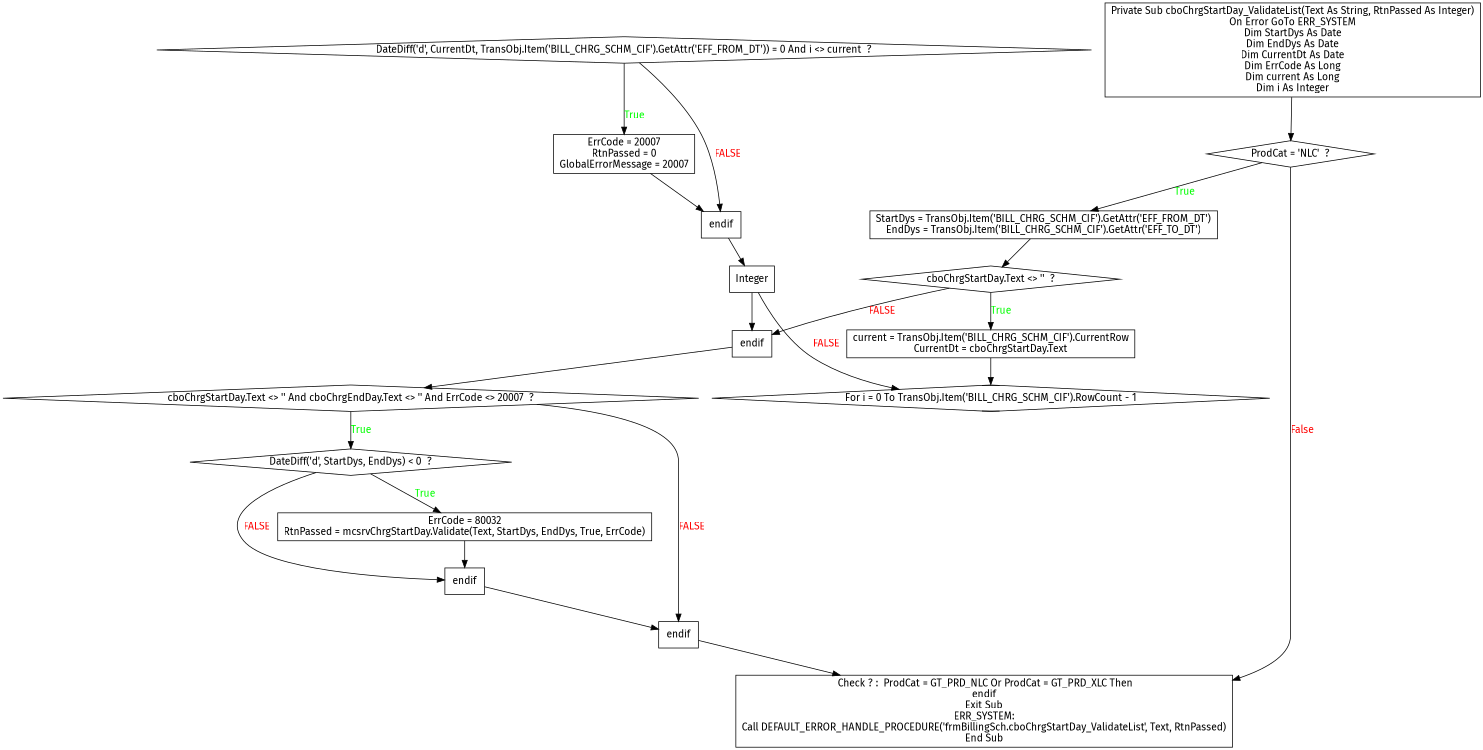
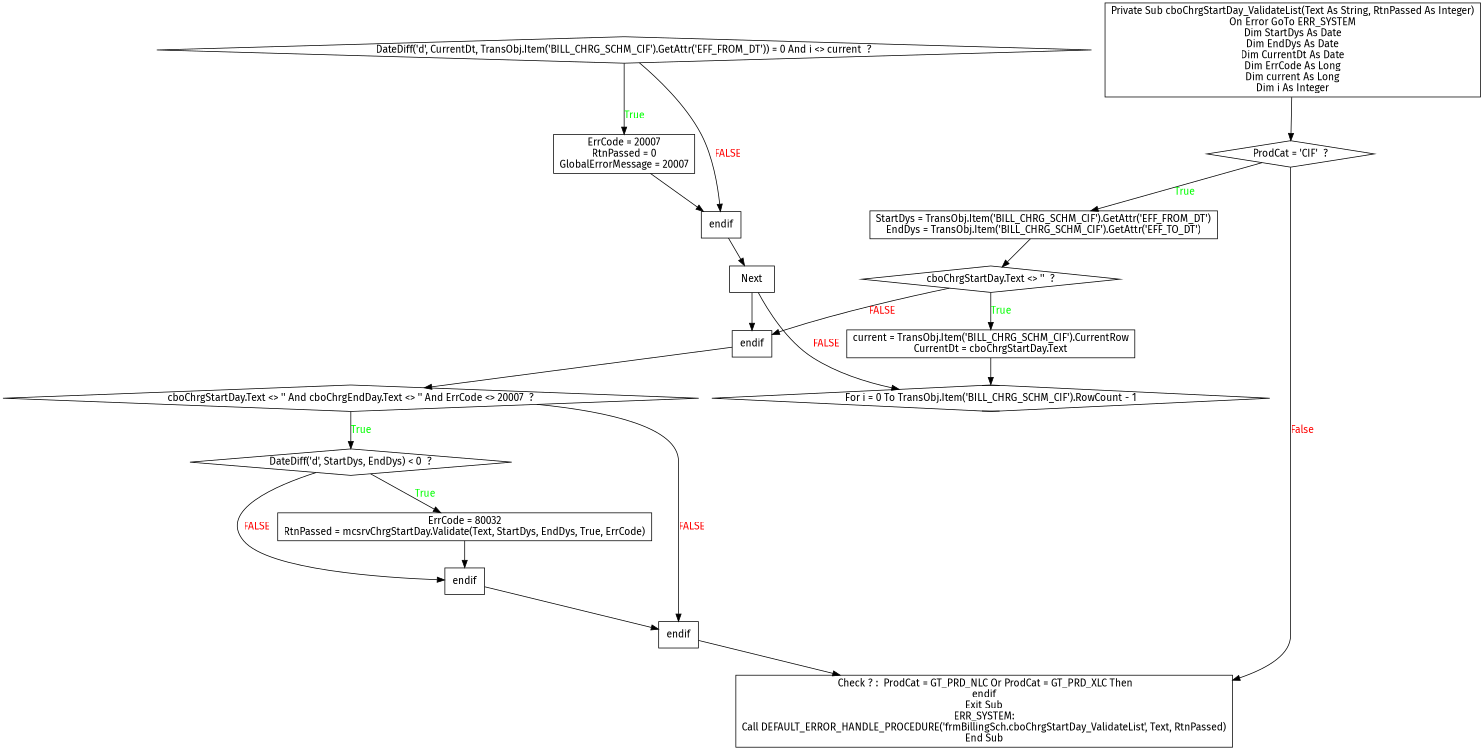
(1291, 154) -> (1291, 154)
(752, 279) -> (752, 279)
